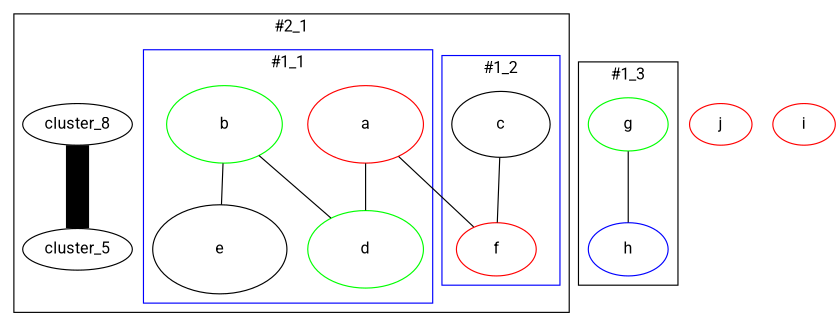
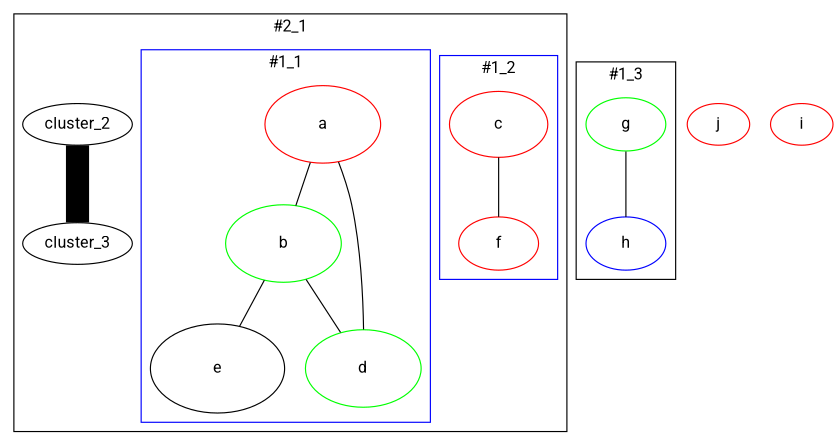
(78, 124) -> (78, 124)
(501, 124) -> (499, 124)
(425, 181) -> (303, 184)
(78, 249) -> (78, 244)
